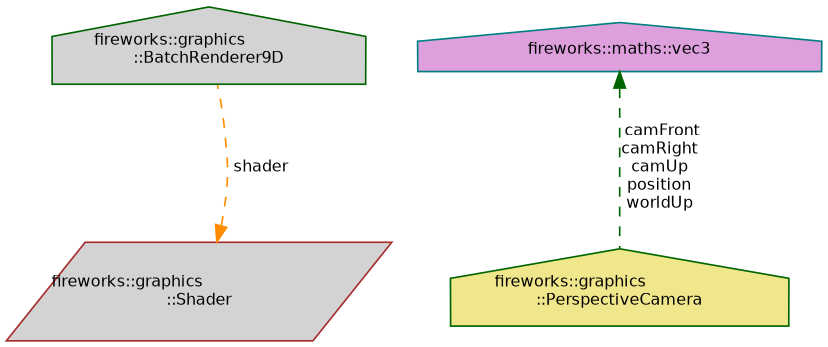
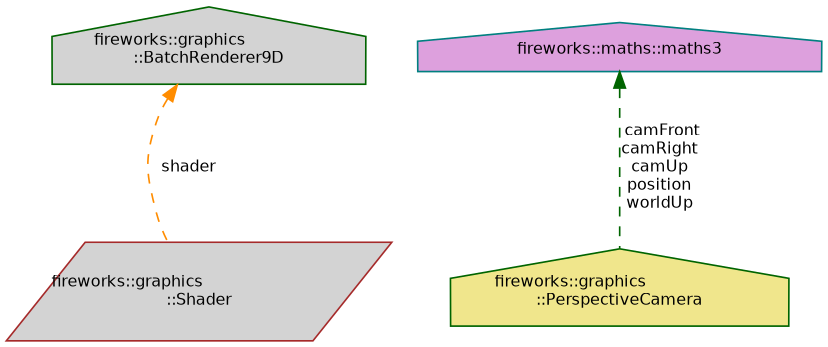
(620, 50) -> (620, 50)
(227, 155) -> (148, 170)
